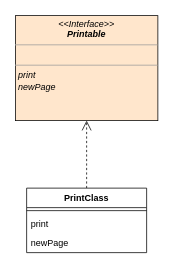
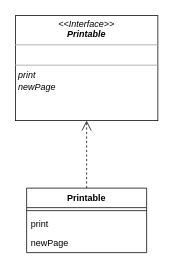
(87, 68) -> (87, 68)
(86, 198) -> (86, 198)
